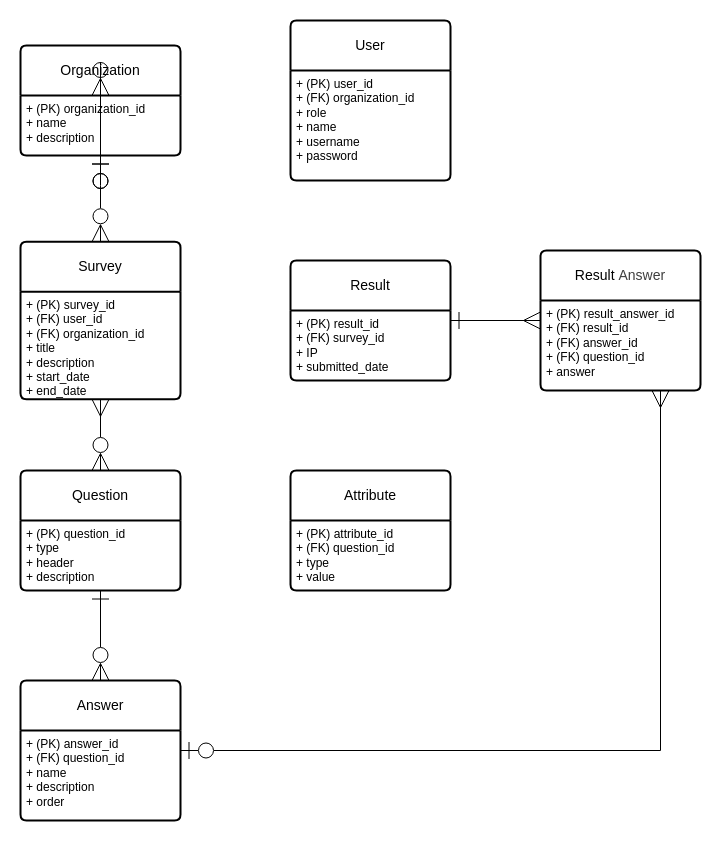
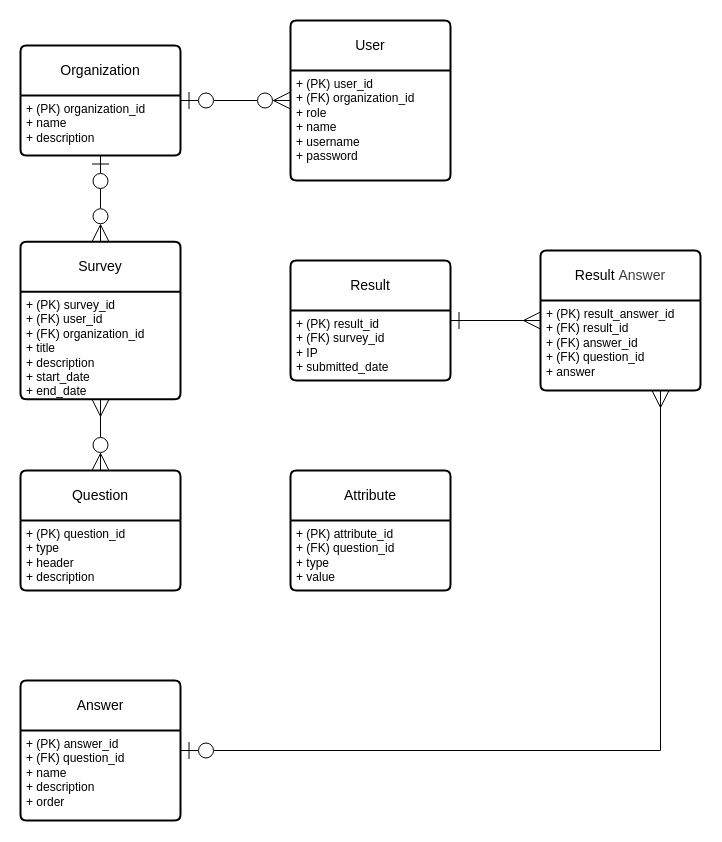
(101, 108) -> (235, 101)
(101, 619) -> none
